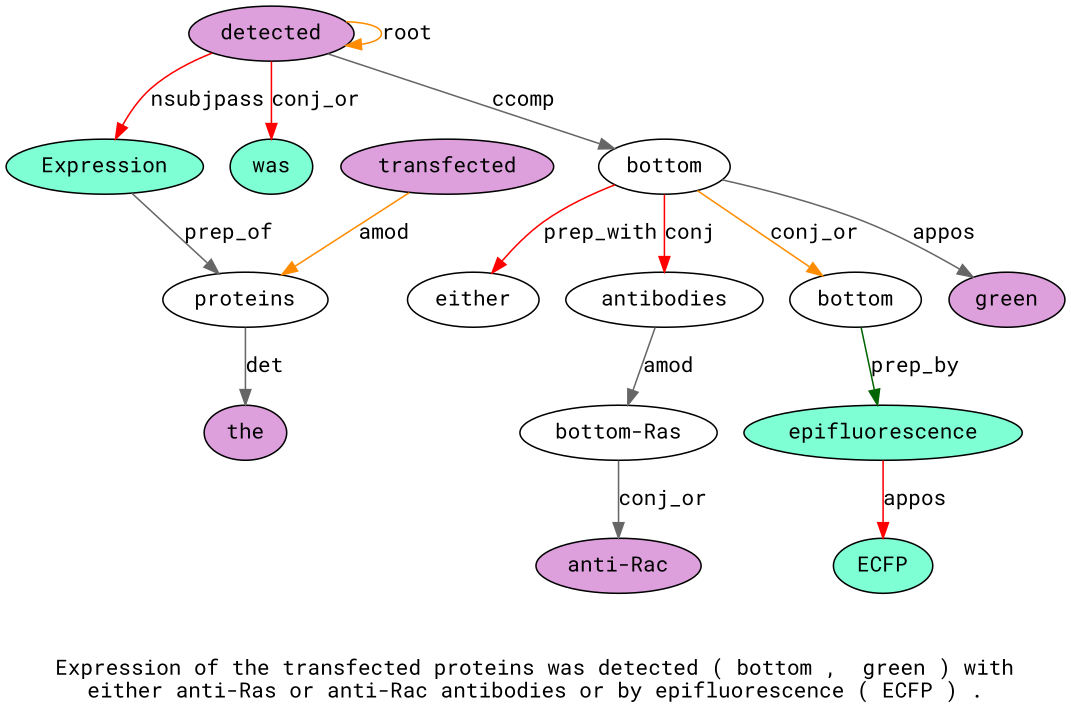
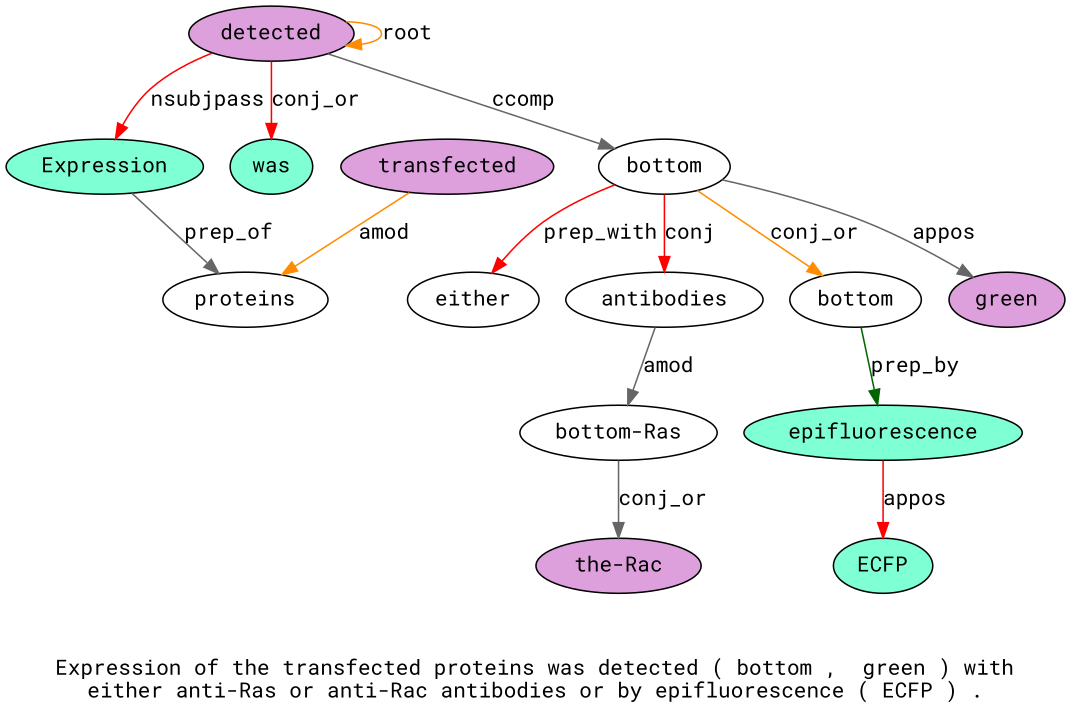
(245, 433) -> none
(619, 566) -> (619, 566)
